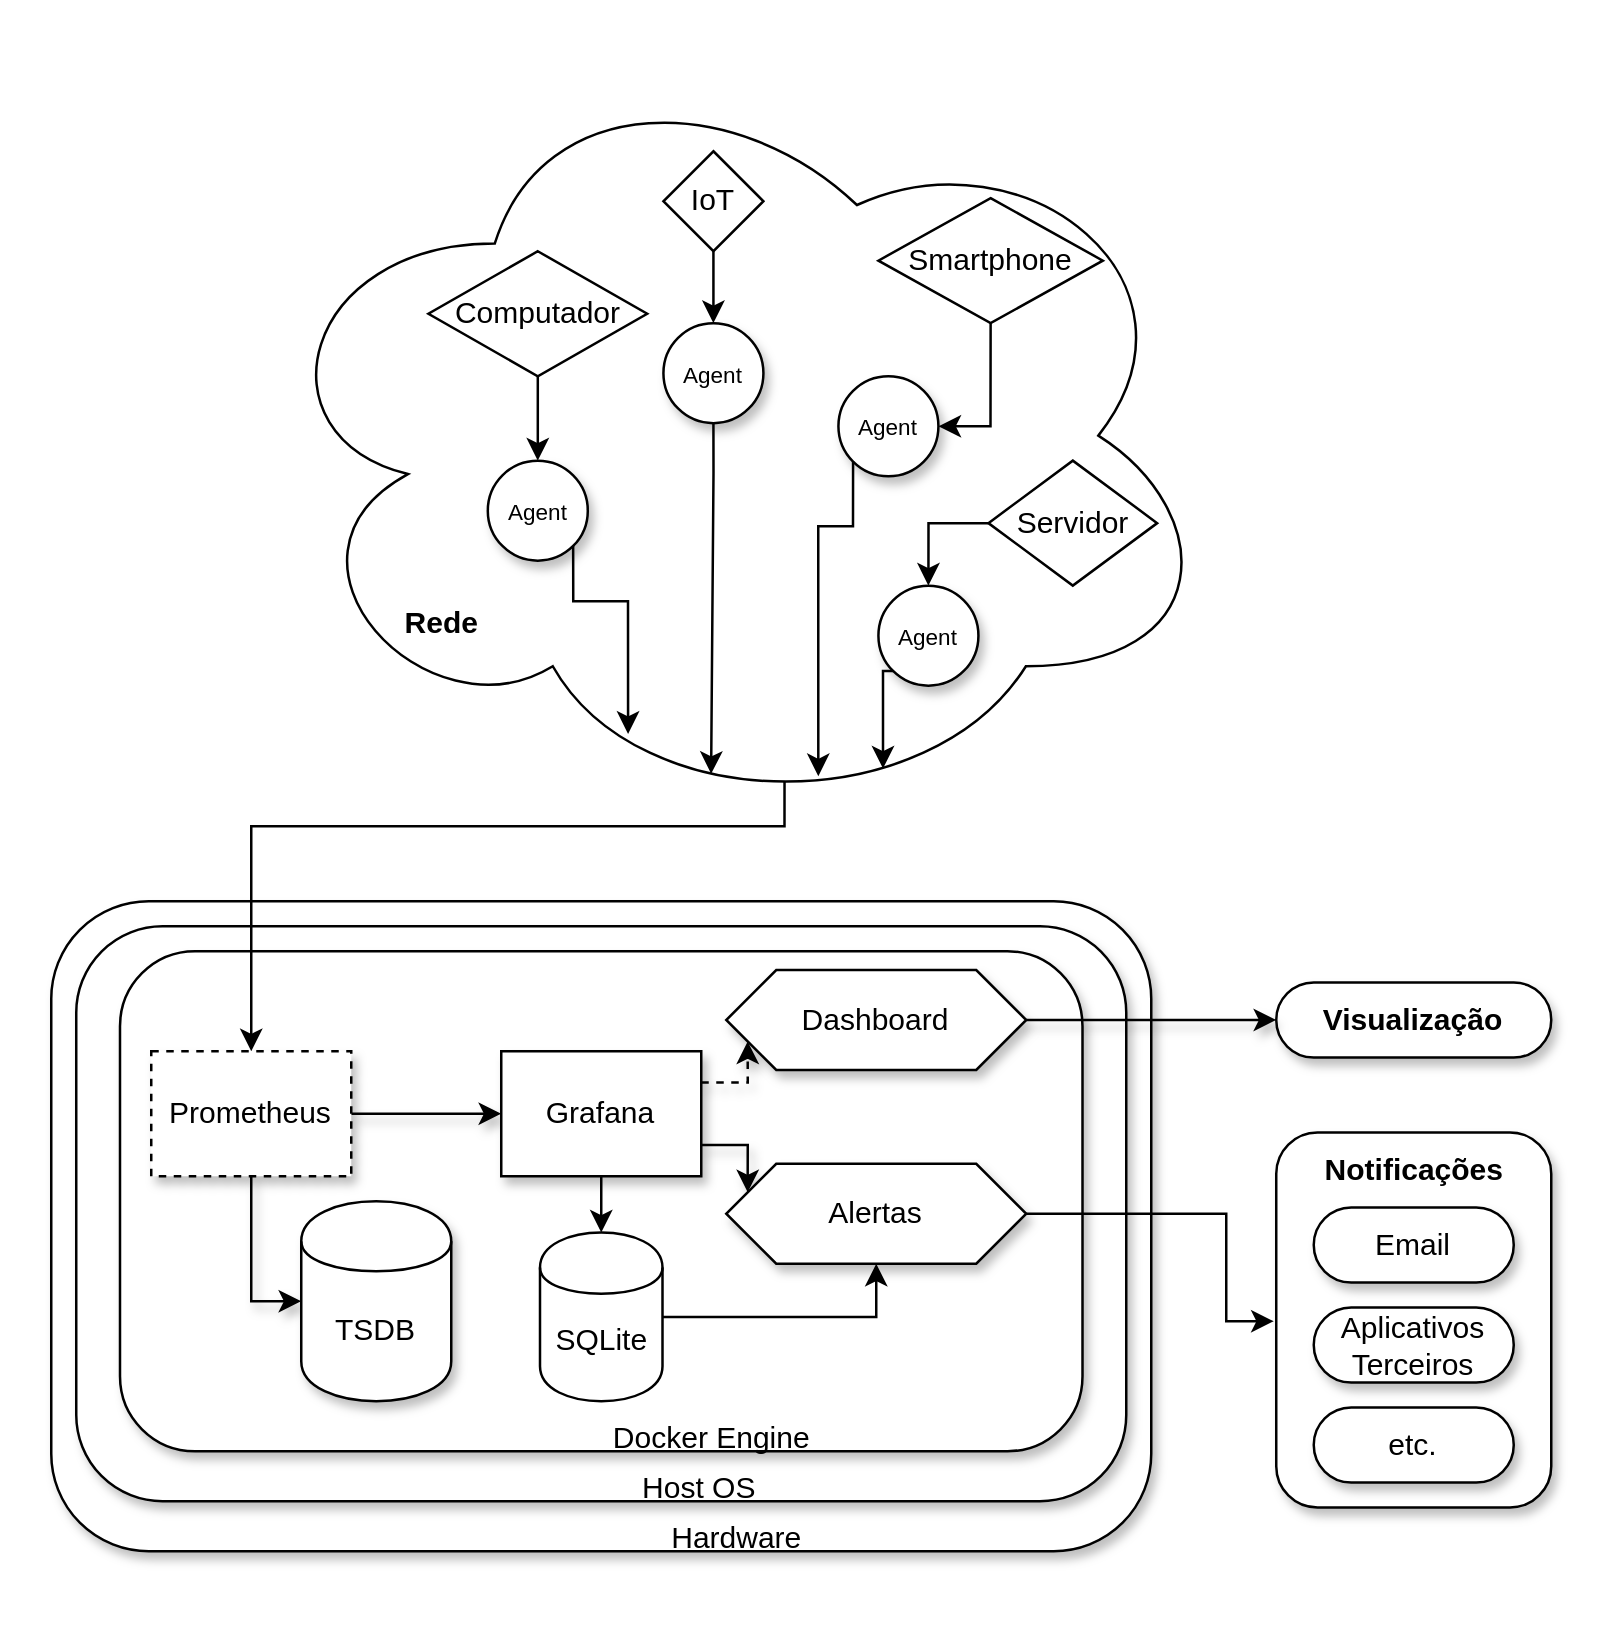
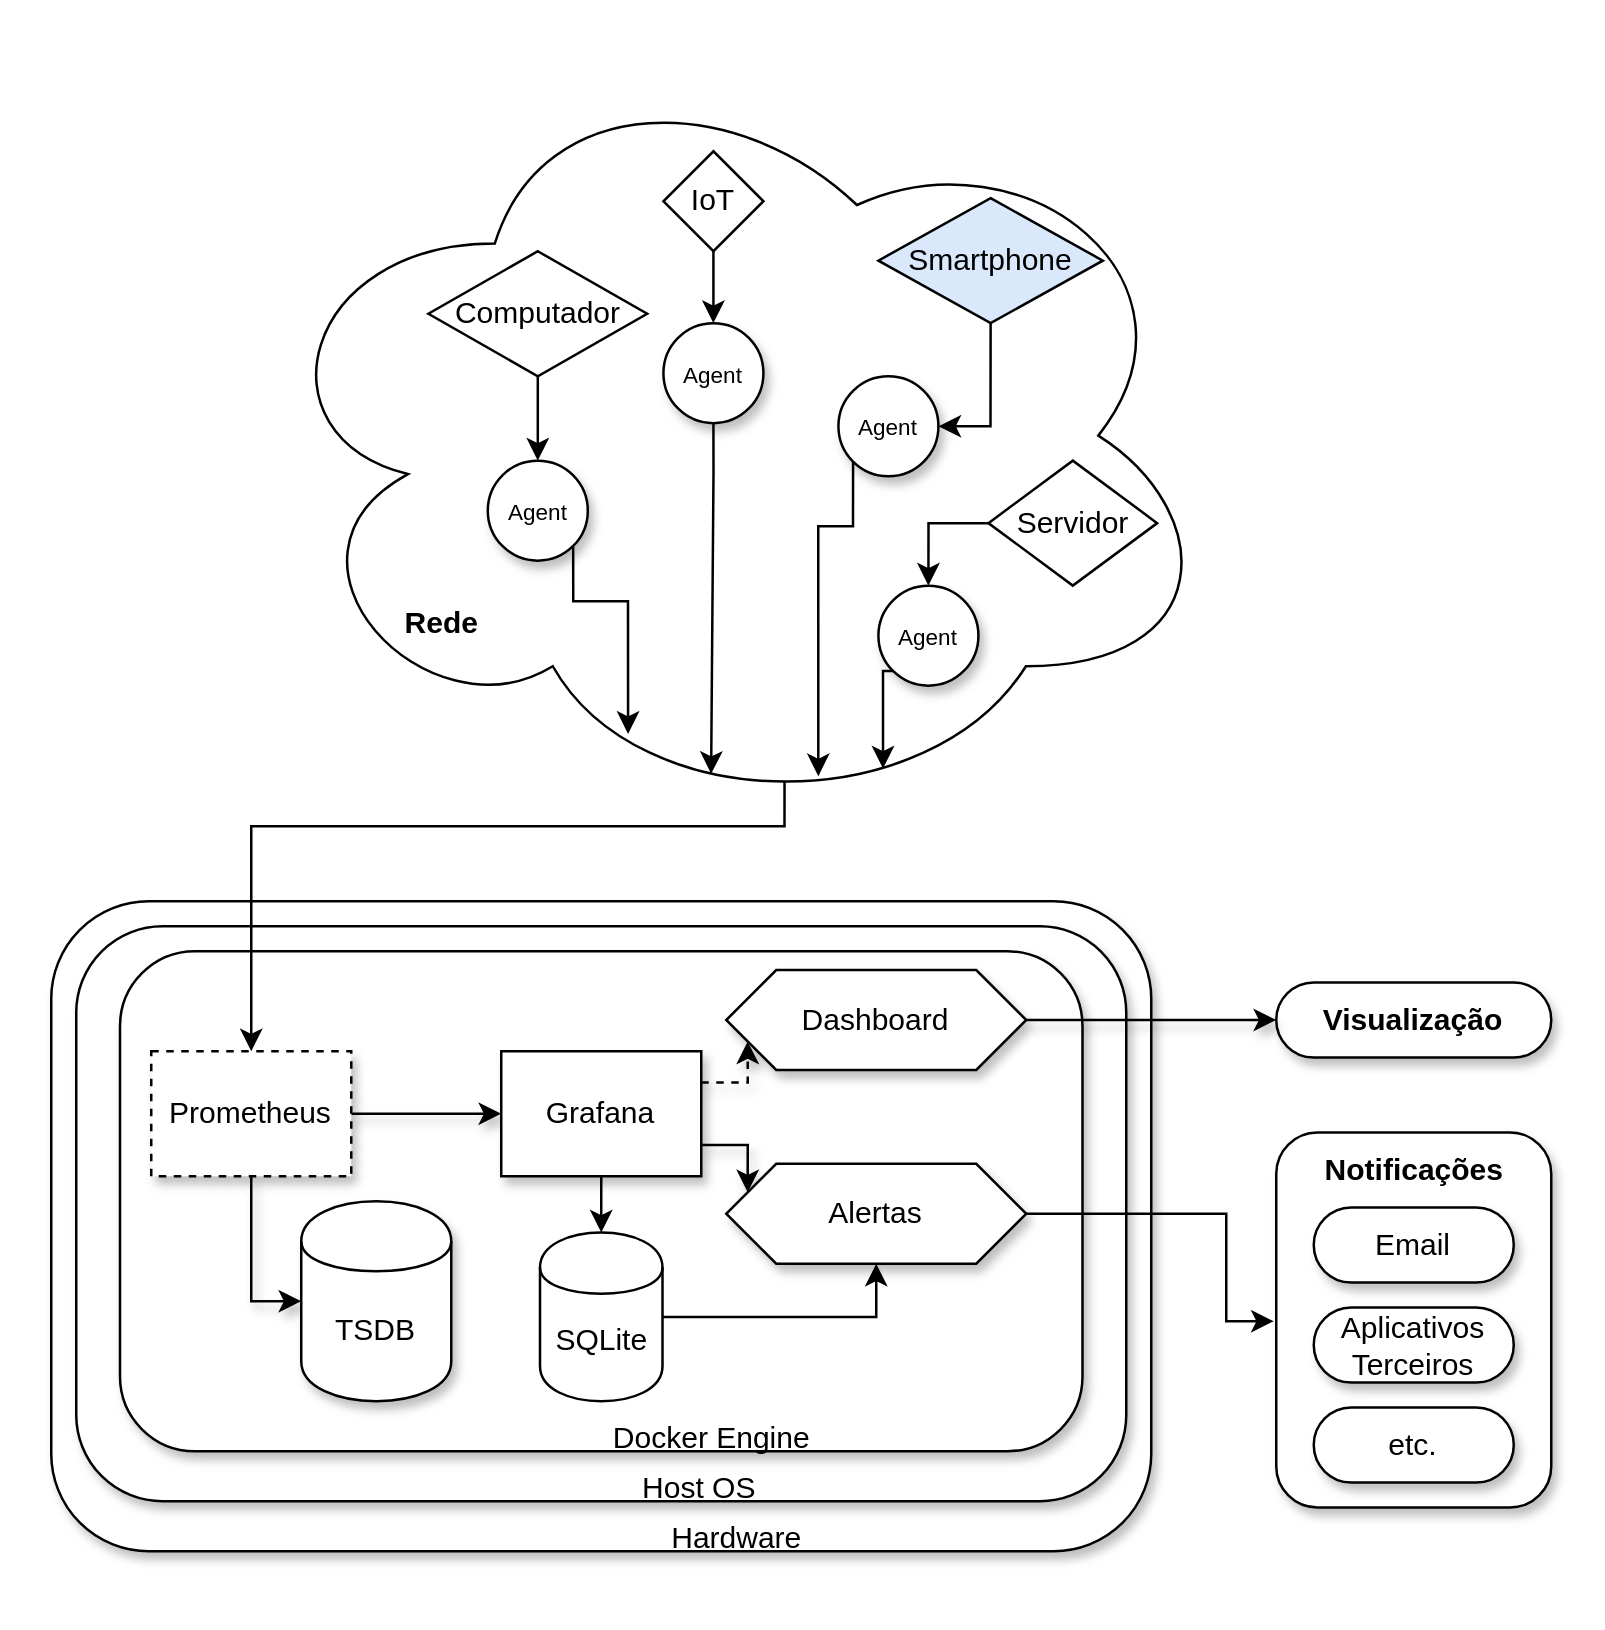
(991, 261) -> (991, 261)
